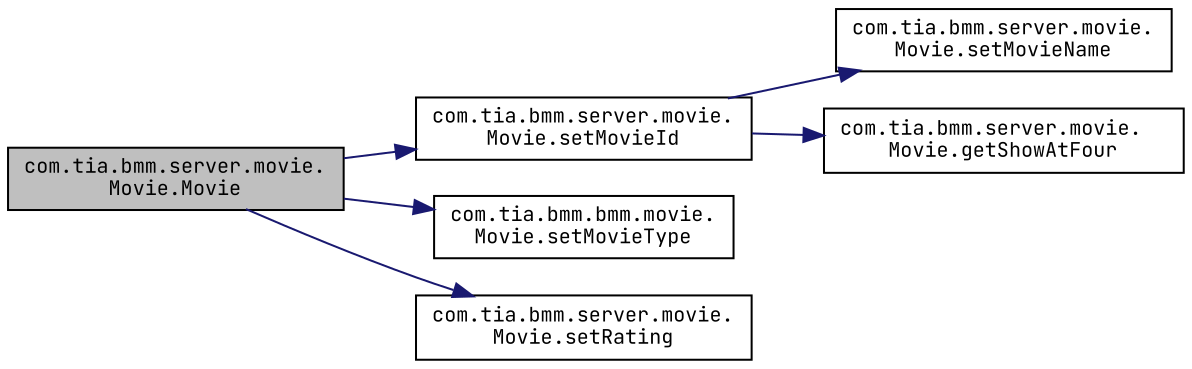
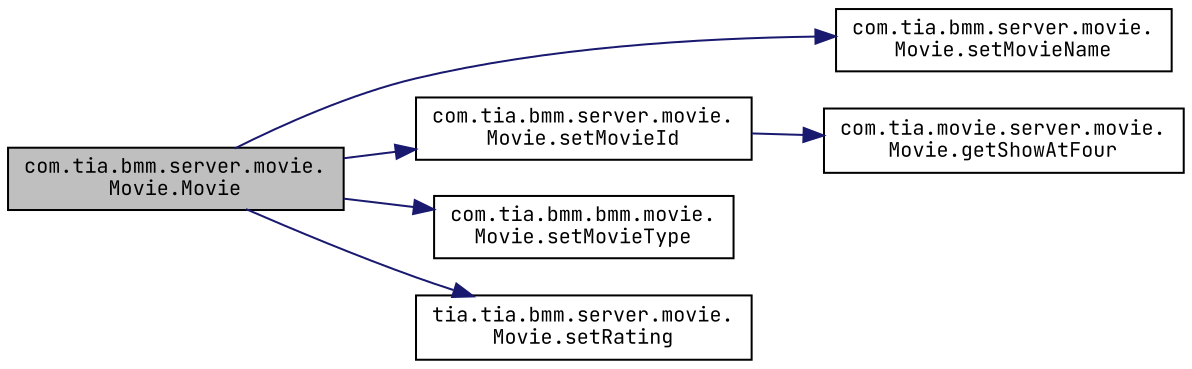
(784, 87) -> (518, 59)
(1004, 141) -> (1004, 141)
(584, 328) -> (584, 328)
